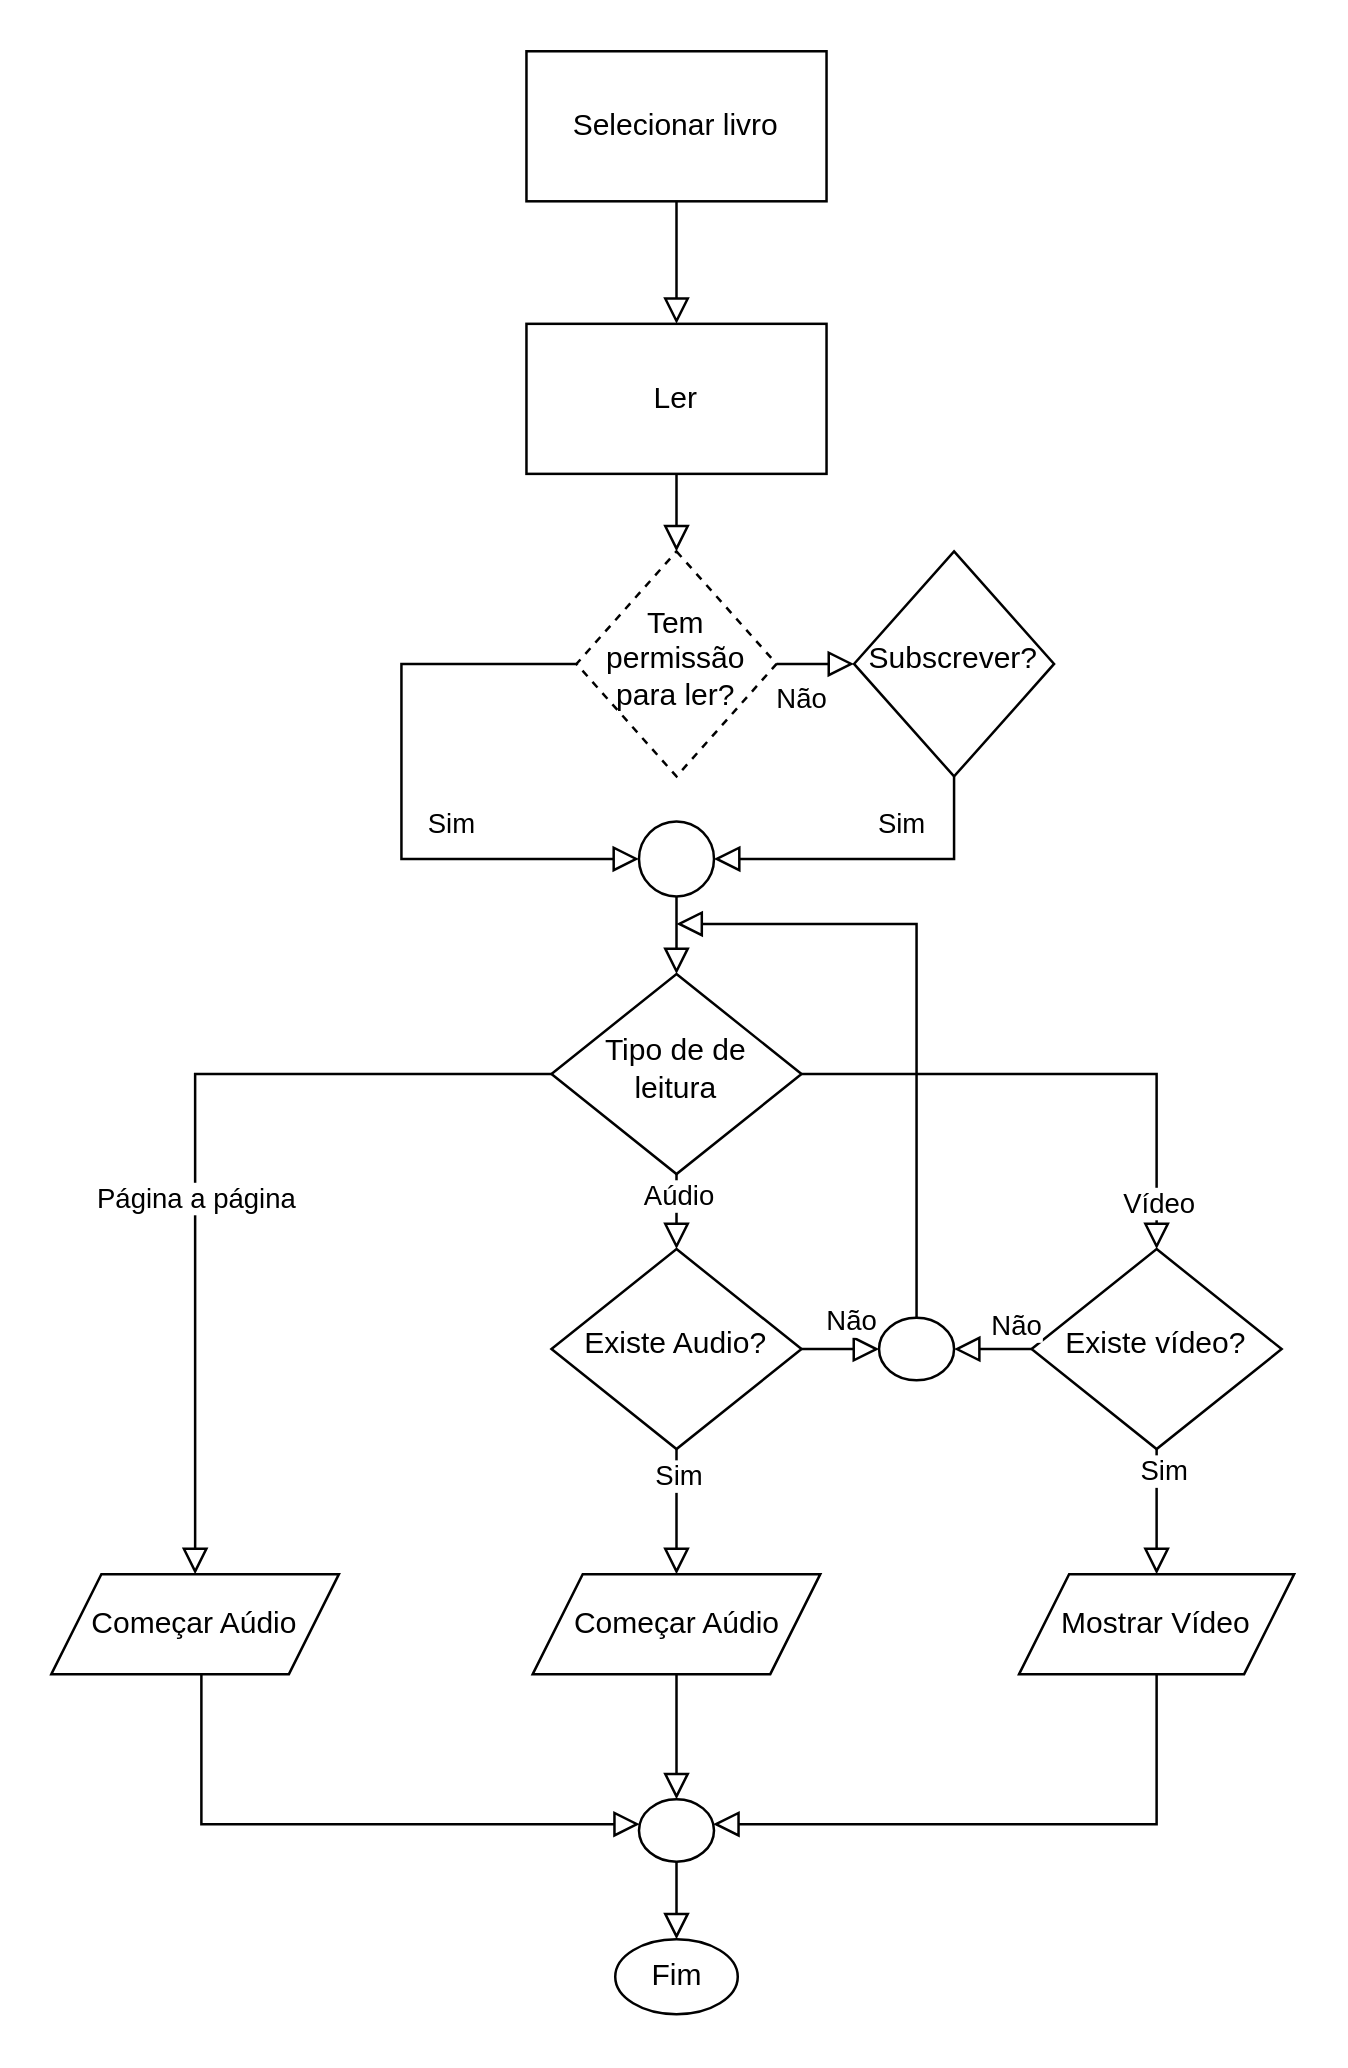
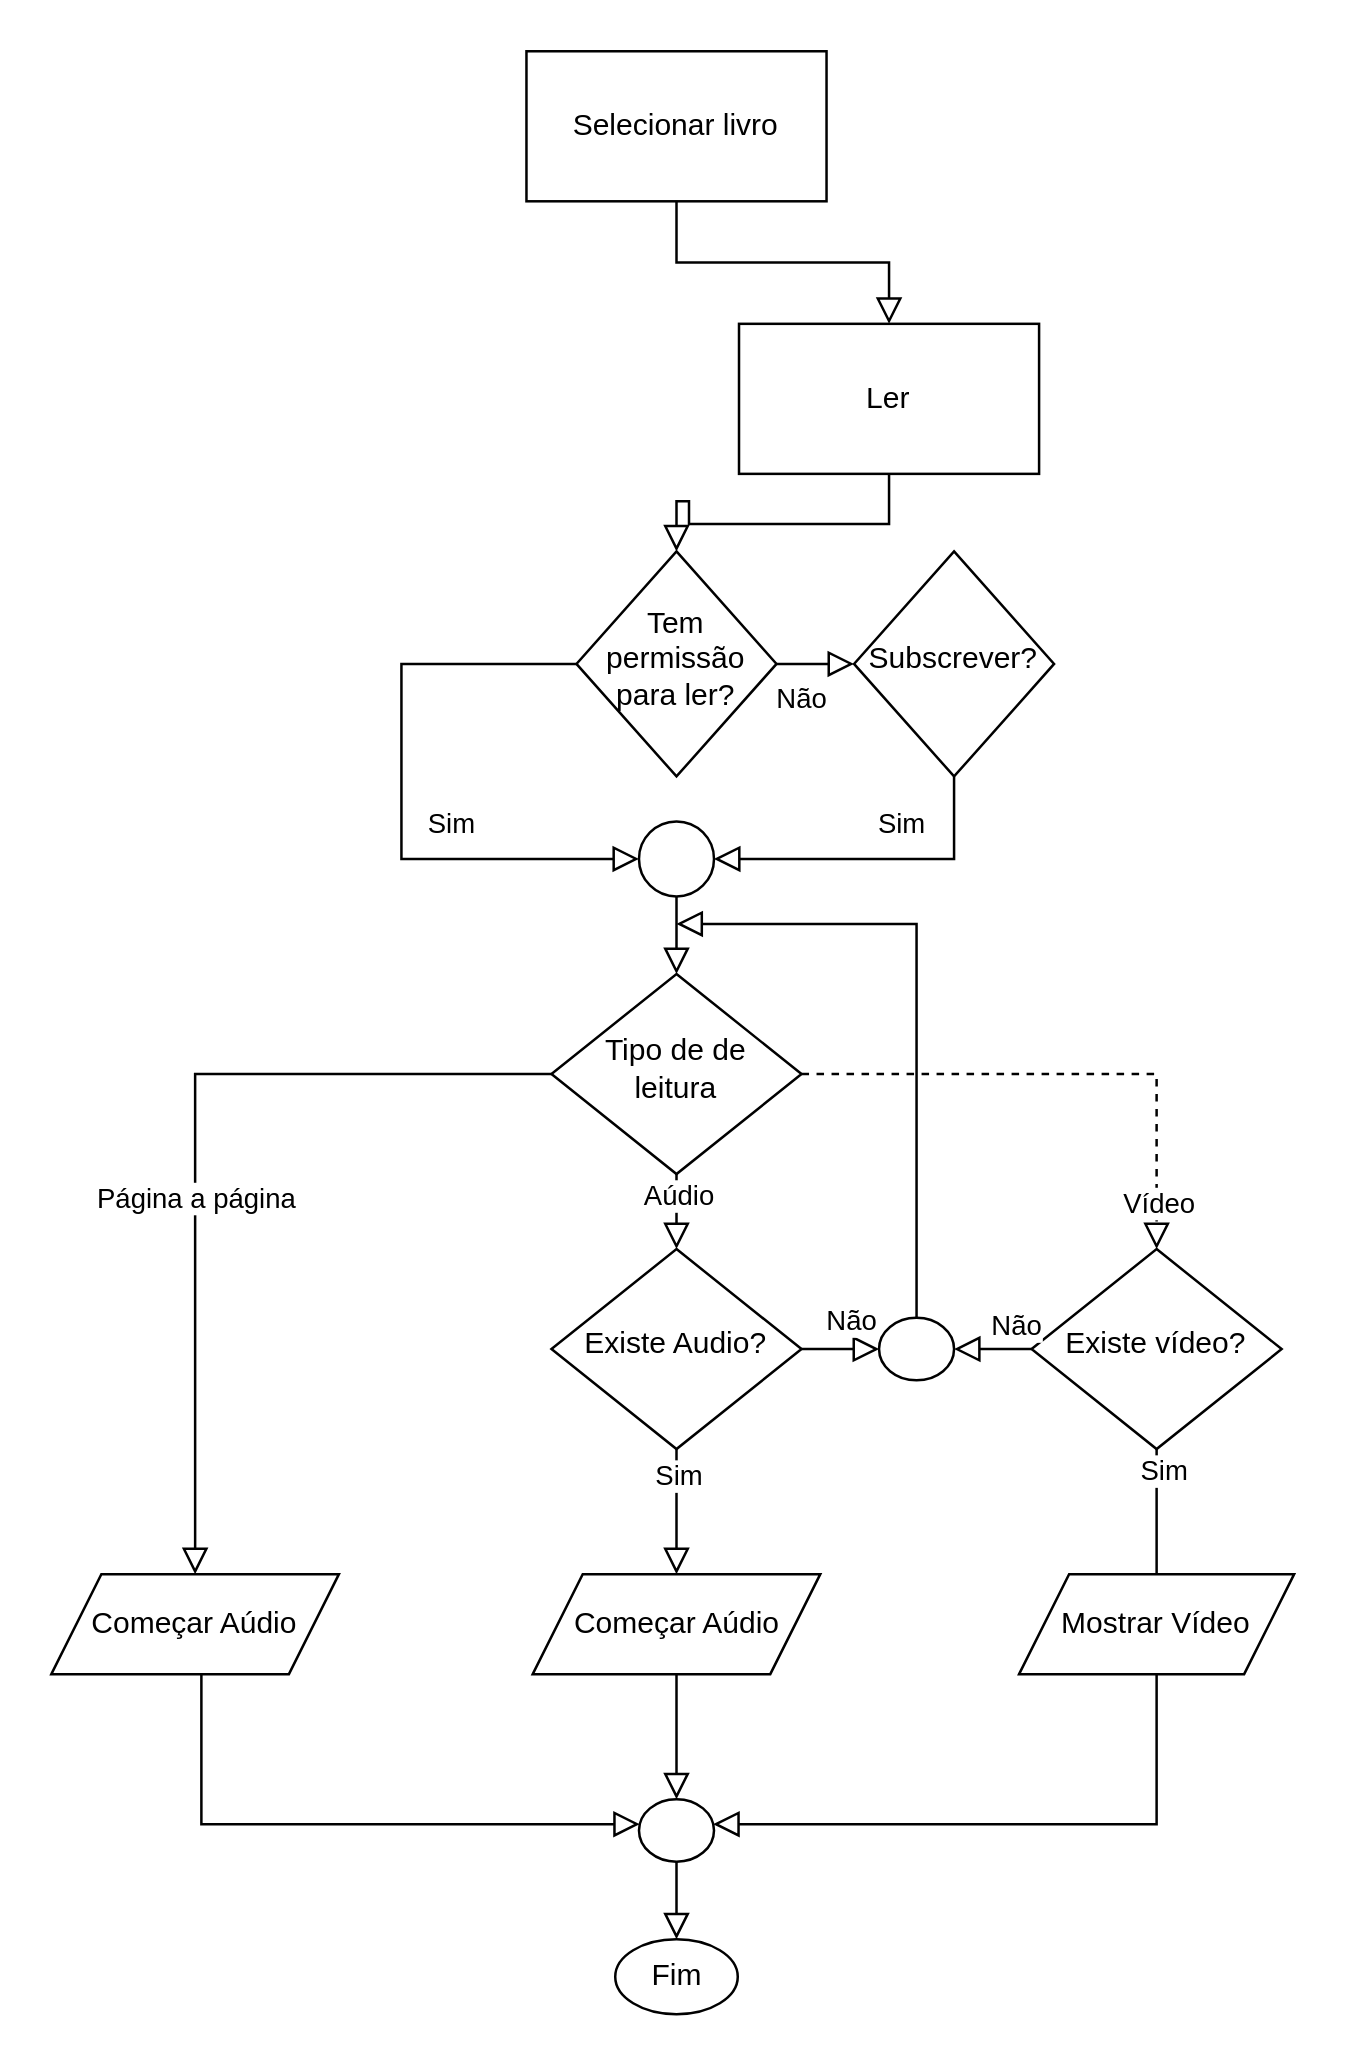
(676, 399) -> (889, 399)
(676, 664) -> (676, 664)
(1093, 1074) -> (1093, 1074)
(1156, 1546) -> (1156, 1558)
